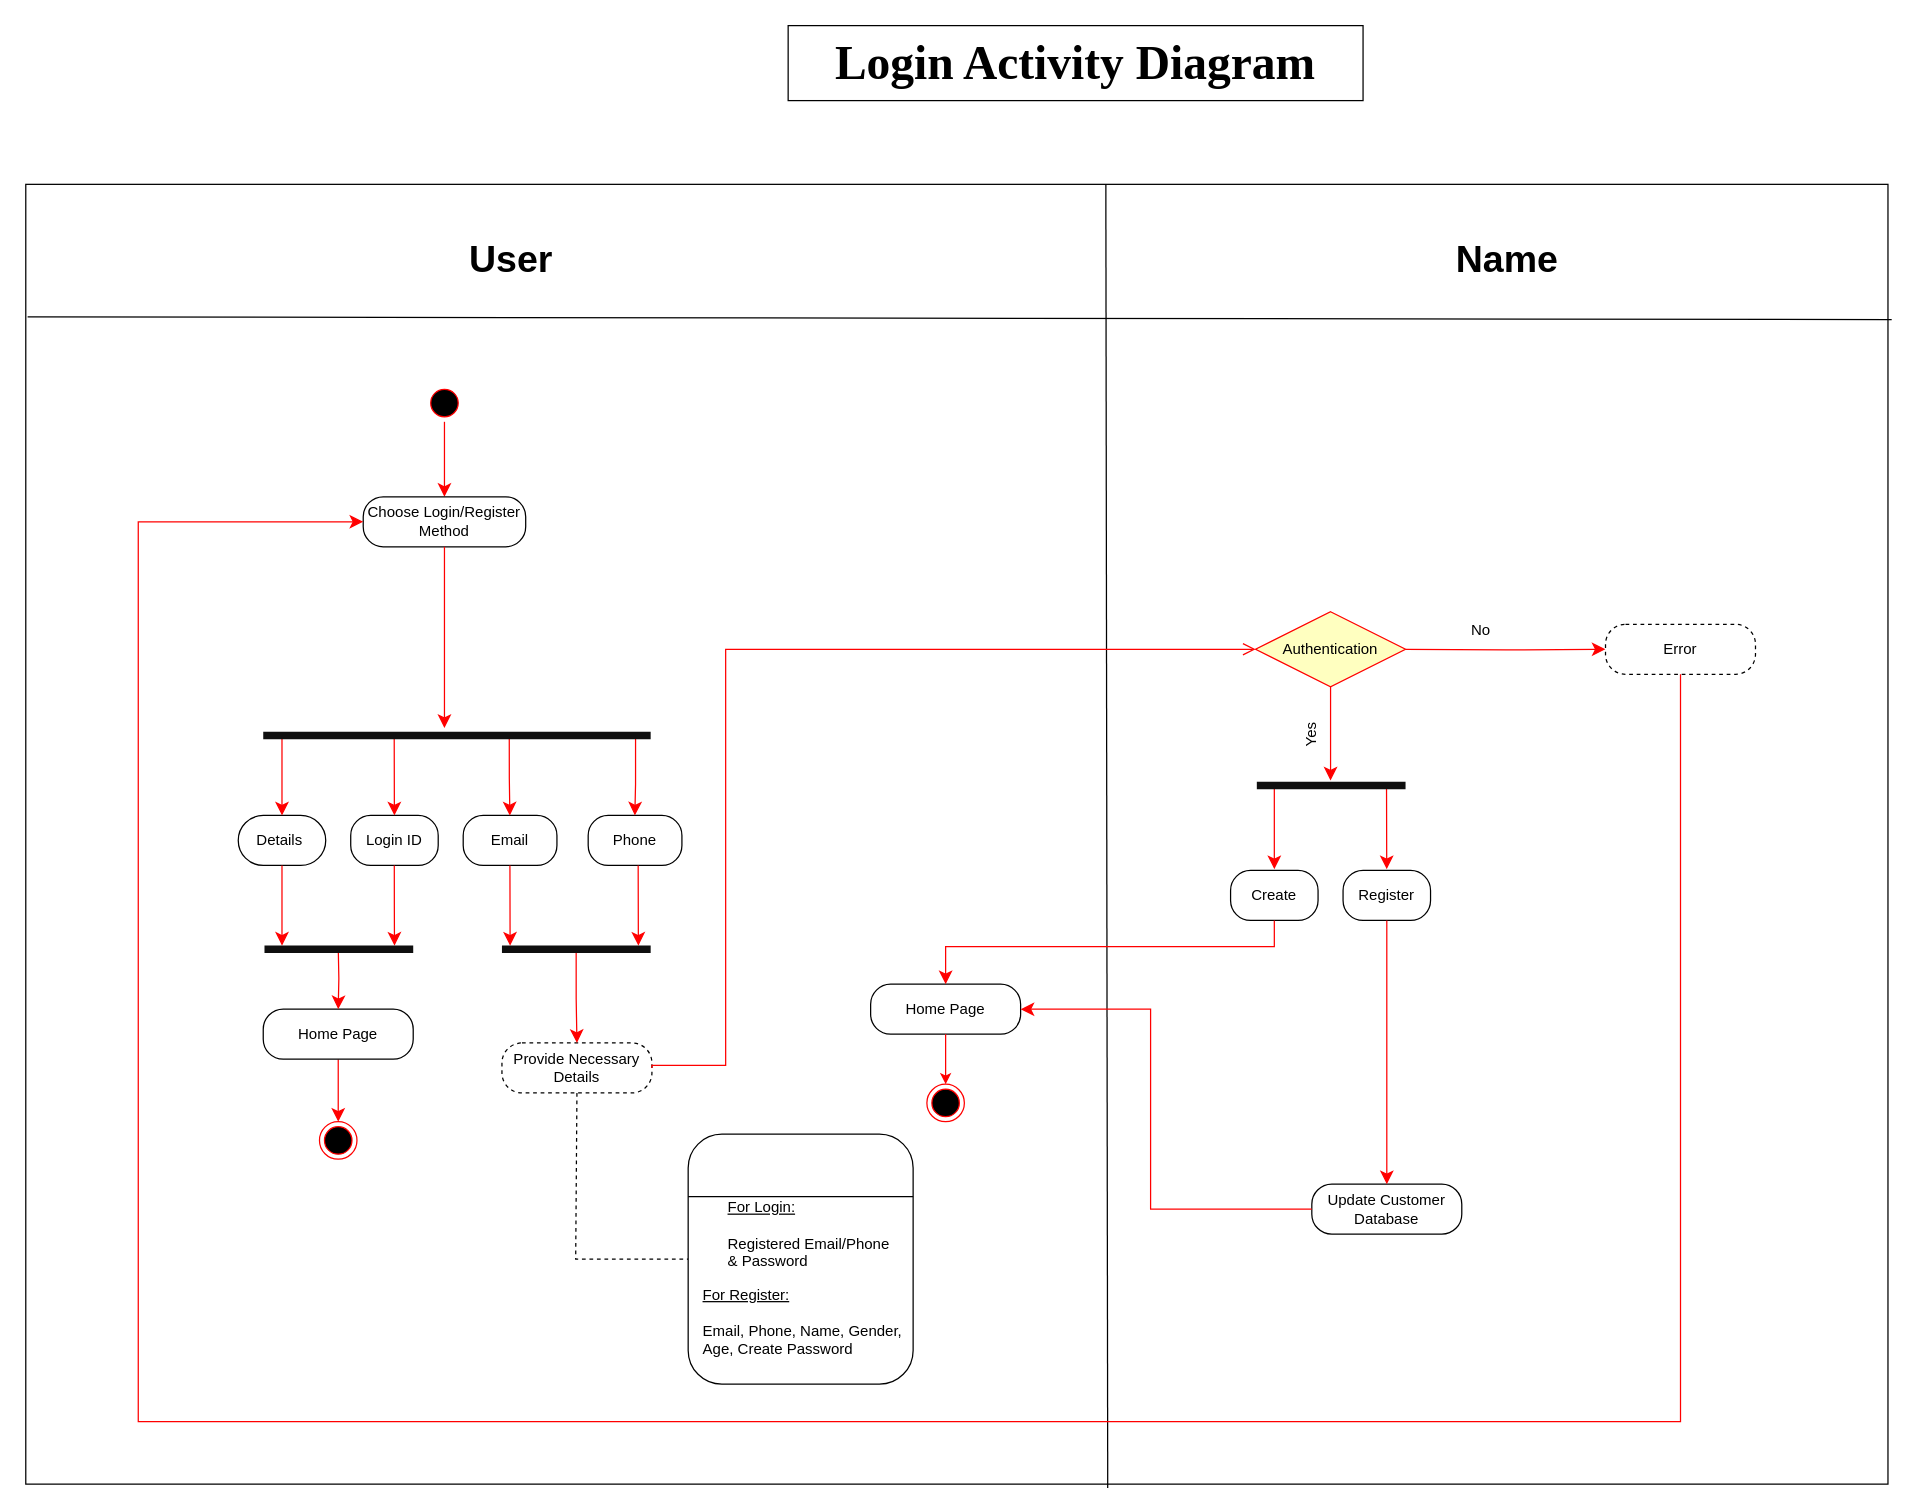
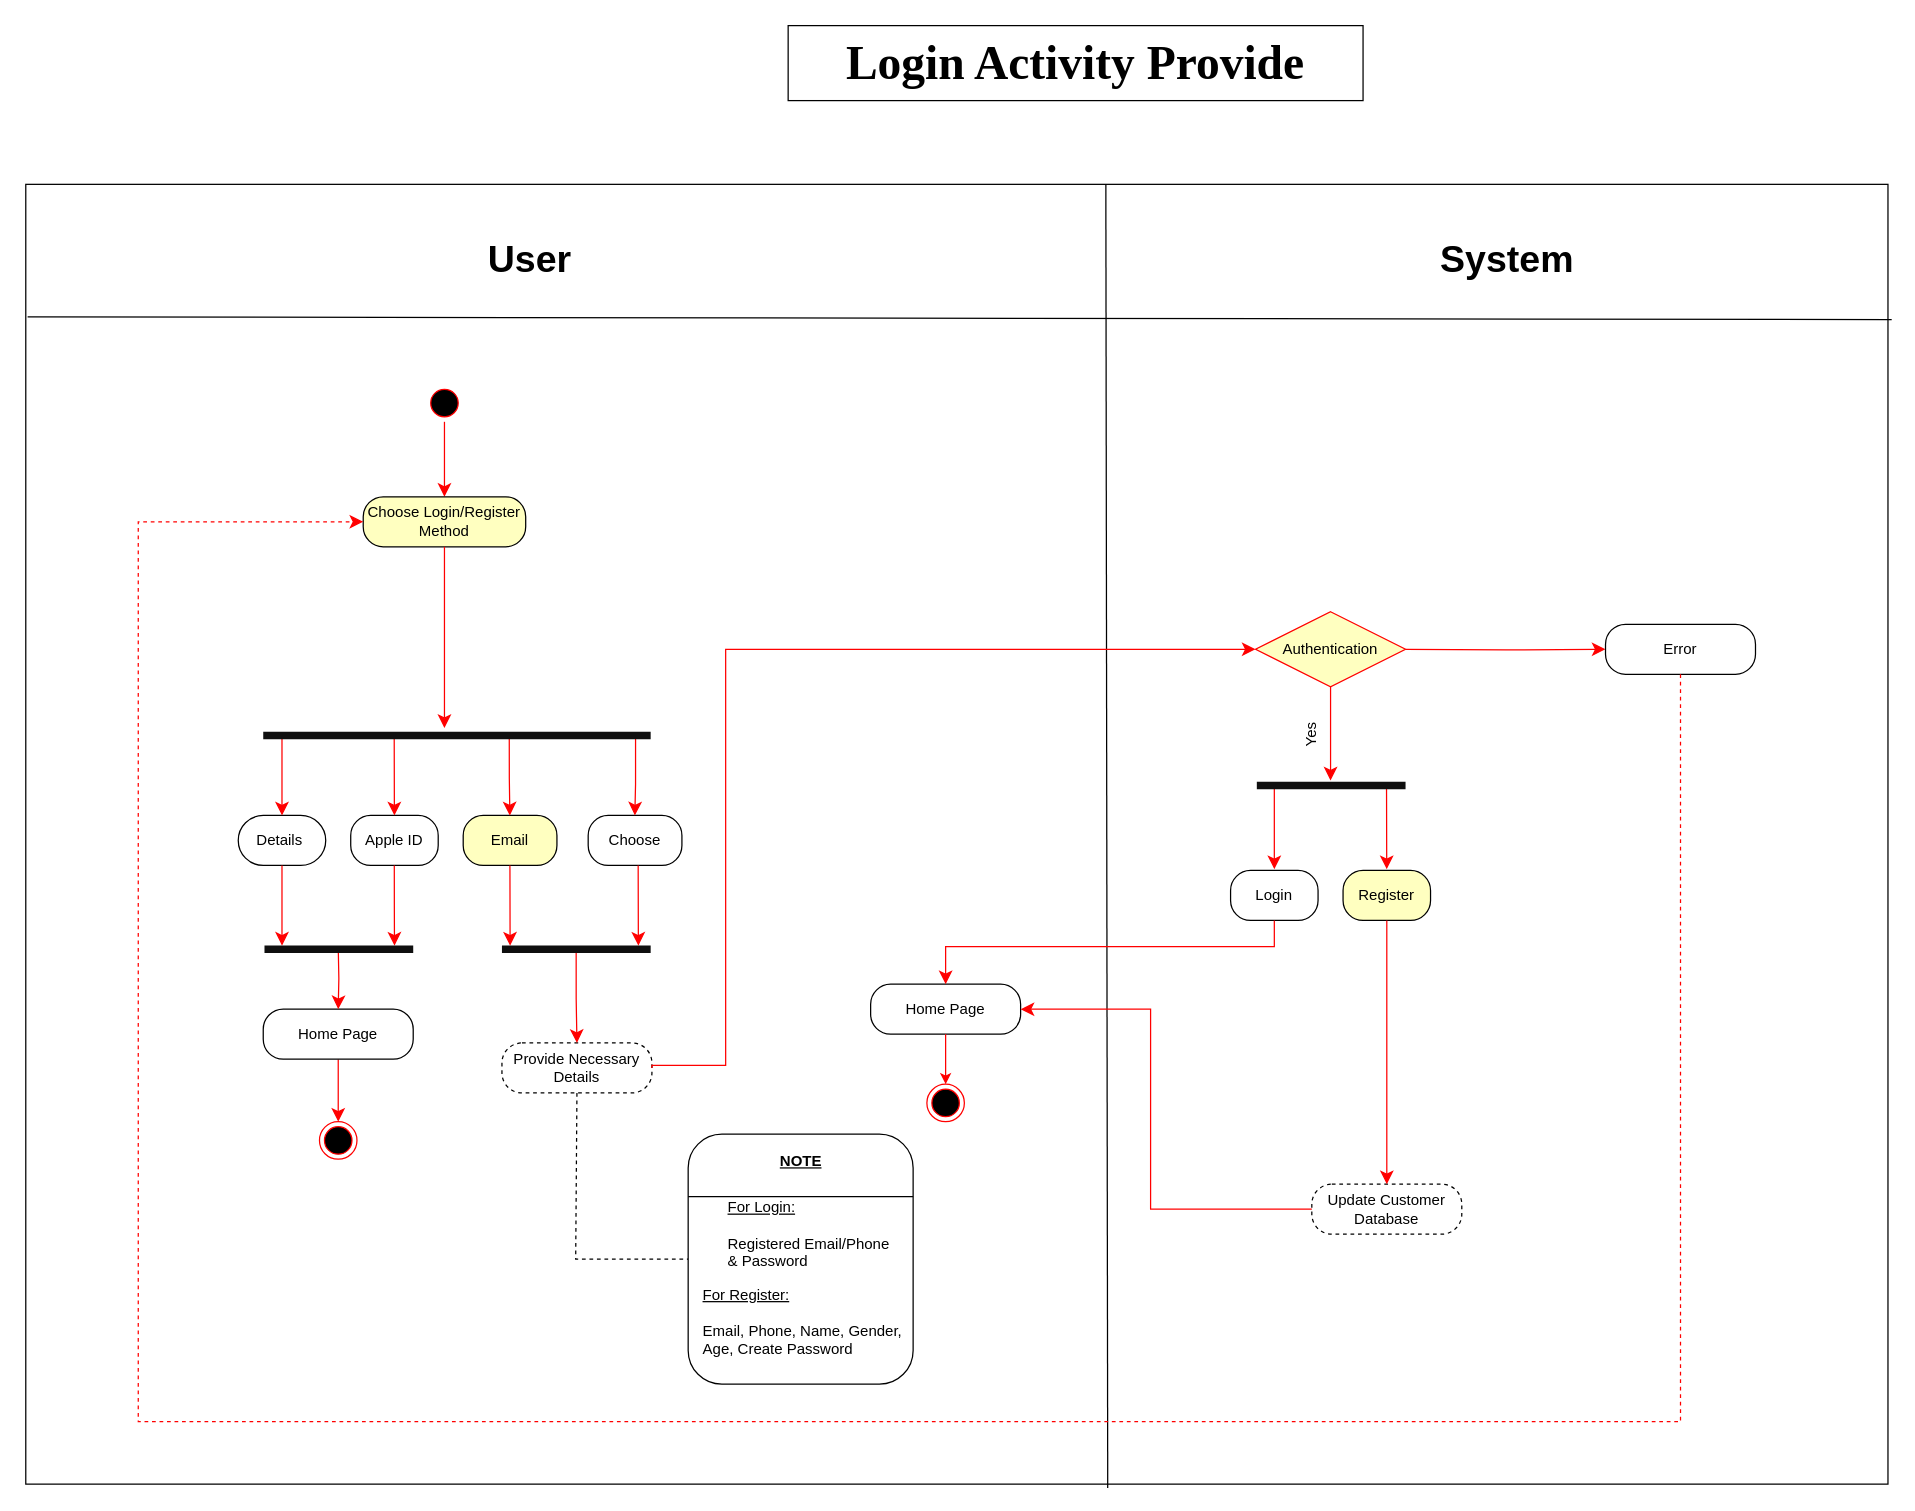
(1076, 63) -> (1076, 63)
(510, 259) -> (529, 259)
(1508, 259) -> (1508, 259)
(444, 522) -> (444, 522)
(1481, 631) -> none
(1247, 649) -> (1244, 649)
(1681, 649) -> (1681, 649)
(394, 841) -> (394, 841)
(510, 841) -> (510, 841)
(635, 841) -> (635, 841)
(1274, 896) -> (1274, 896)
(1387, 896) -> (1387, 896)
none -> (801, 1162)
(1387, 1209) -> (1387, 1209)
(725, 1422) -> (725, 1422)
